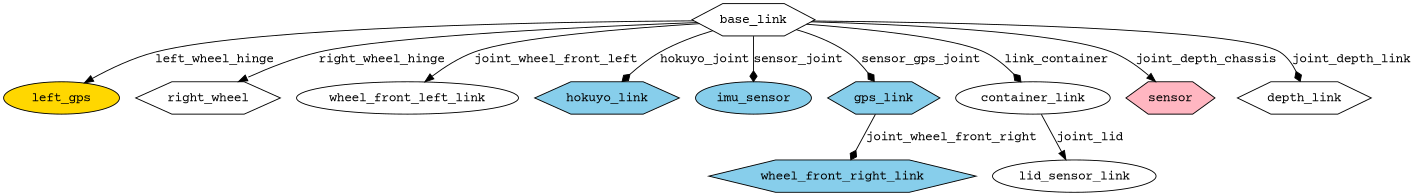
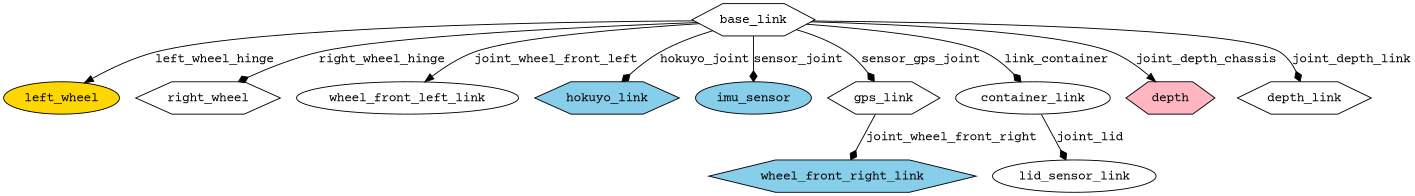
(470, 35) -> (470, 35)
(62, 98) -> (62, 98)
(884, 98) -> (884, 98)
(1170, 98) -> (1170, 98)
(1051, 133) -> (1051, 133)
